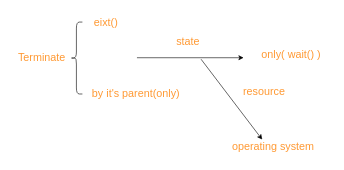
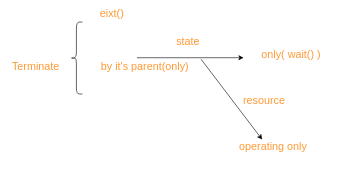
(106, 23) -> (112, 14)
(41, 58) -> (35, 67)
(264, 92) -> (264, 101)
(136, 93) -> (145, 66)
(274, 147) -> (274, 147)
